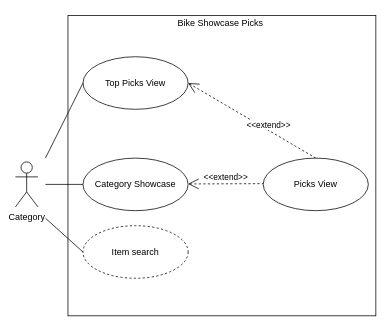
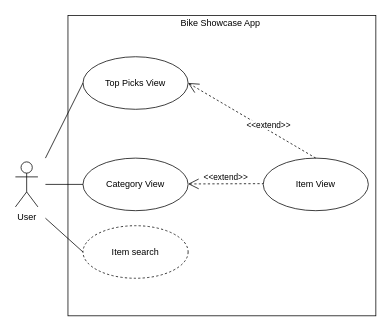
(222, 24) -> (222, 24)
(135, 184) -> (135, 184)
(315, 184) -> (315, 184)
(27, 217) -> (27, 217)
